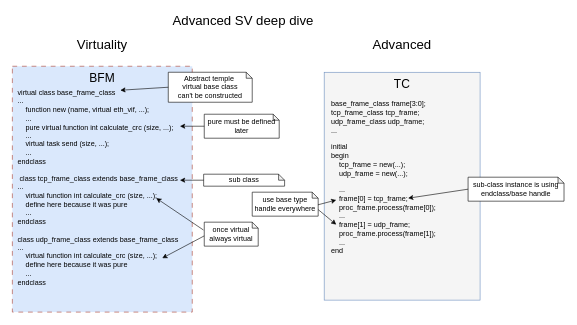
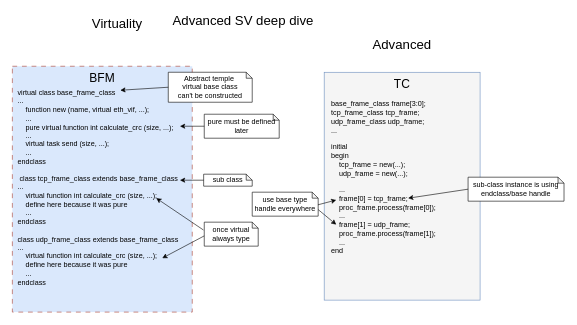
(102, 45) -> (117, 24)
(244, 180) -> (228, 180)
(231, 234) -> (231, 234)
